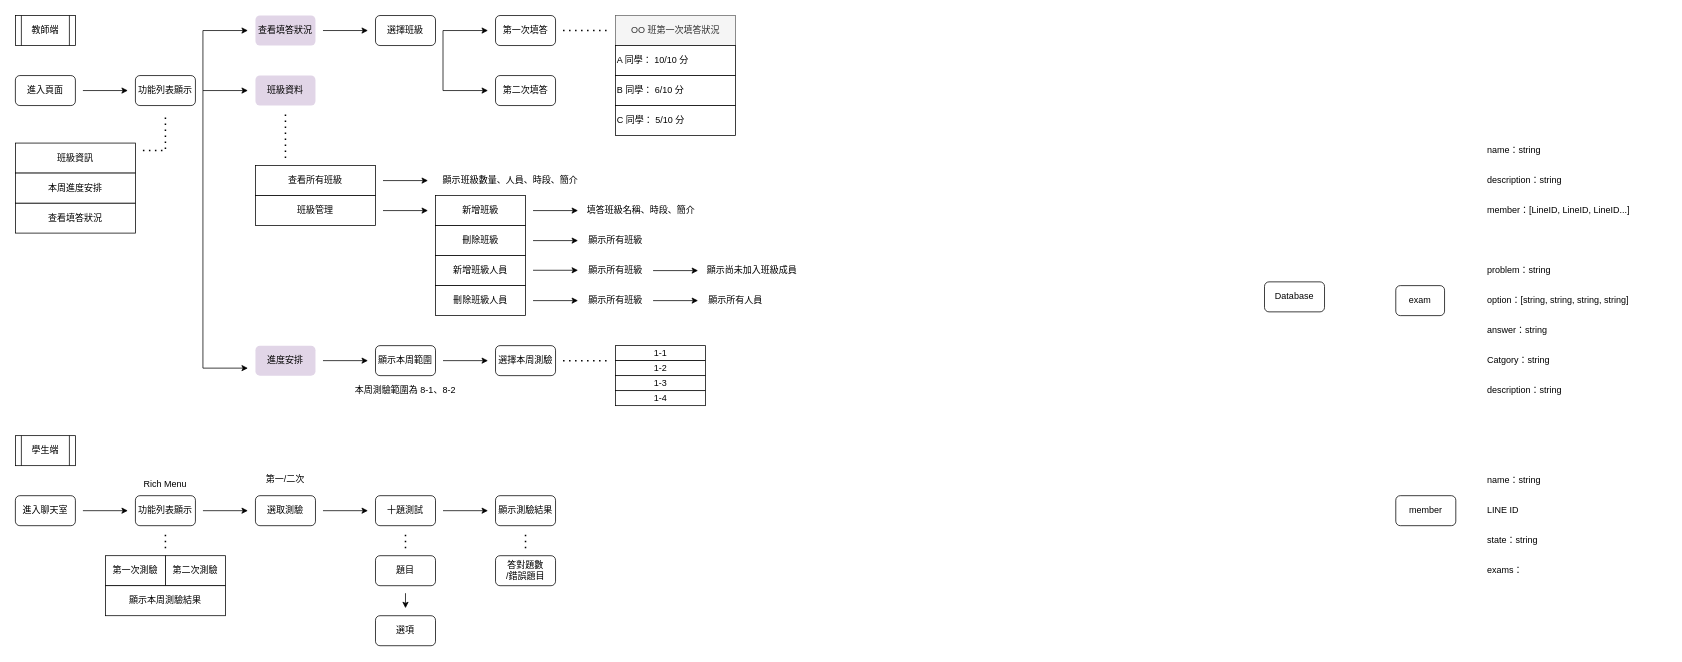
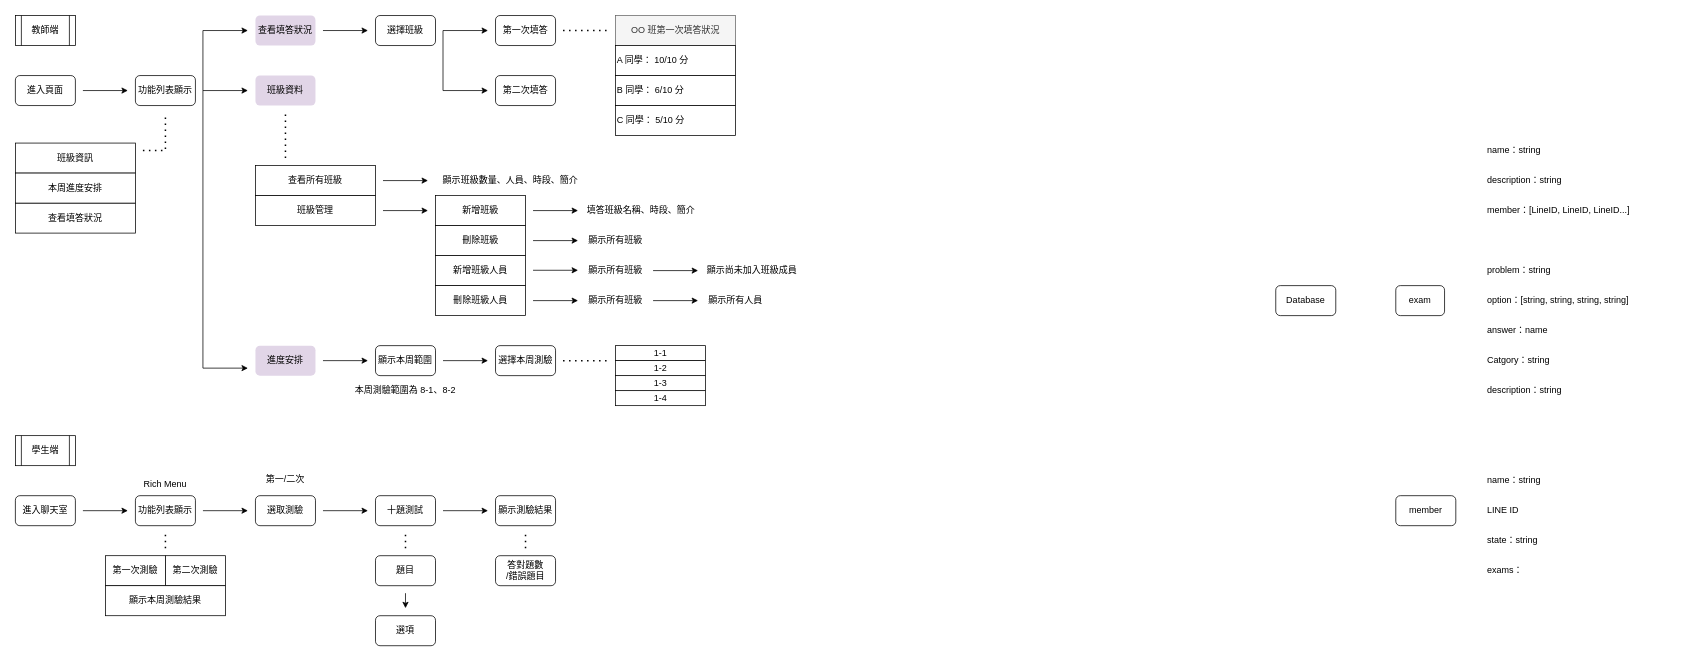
(1294, 297) -> (1305, 300)
(1520, 330) -> (1517, 330)
